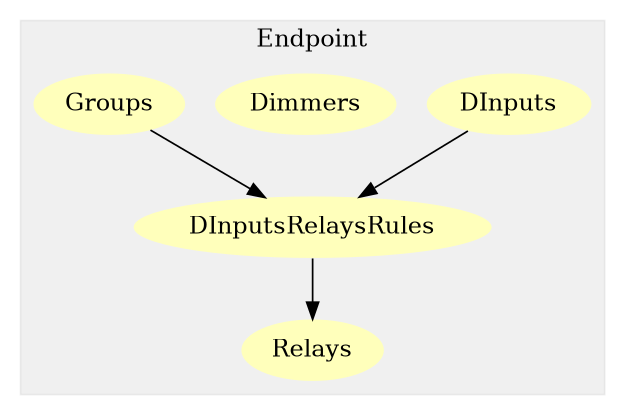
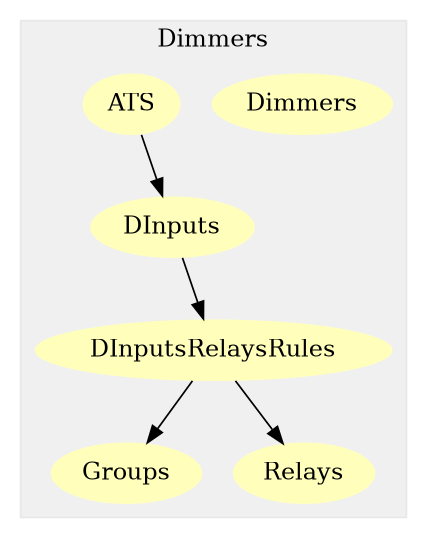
(313, 40) -> (214, 40)
none -> (132, 104)
(200, 159) -> (175, 405)
